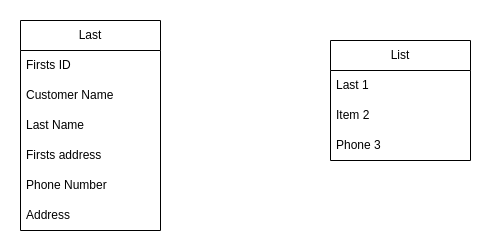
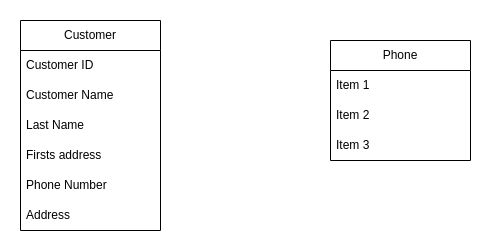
(91, 36) -> (91, 36)
(401, 56) -> (401, 56)
(54, 66) -> (62, 66)
(355, 86) -> (355, 86)
(358, 146) -> (355, 146)
